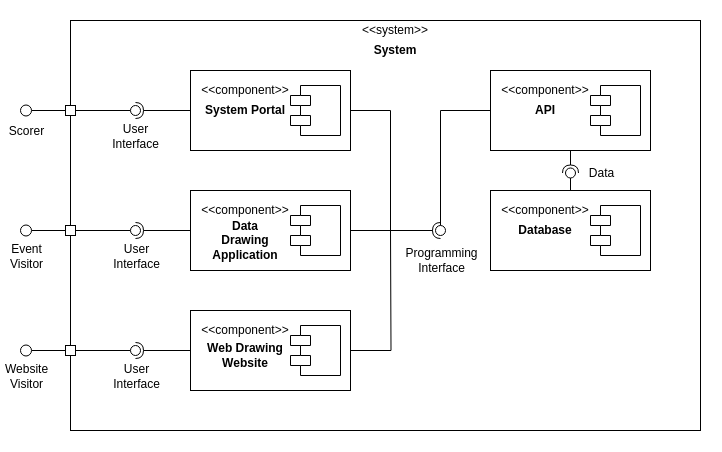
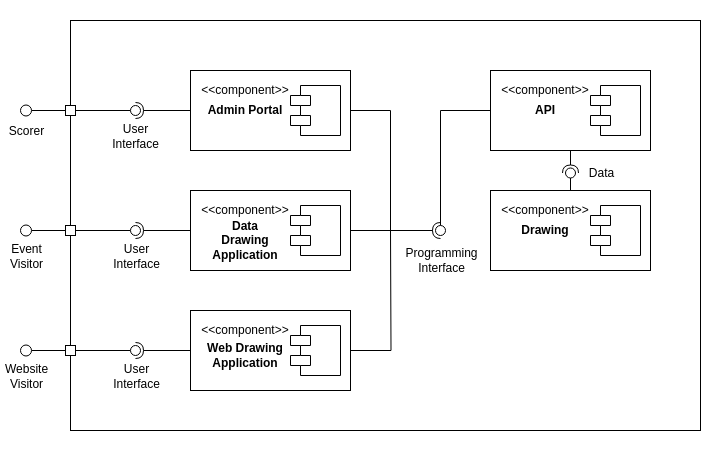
(396, 31) -> none
(396, 51) -> none
(246, 111) -> (246, 111)
(546, 231) -> (546, 231)
(246, 356) -> (246, 356)
